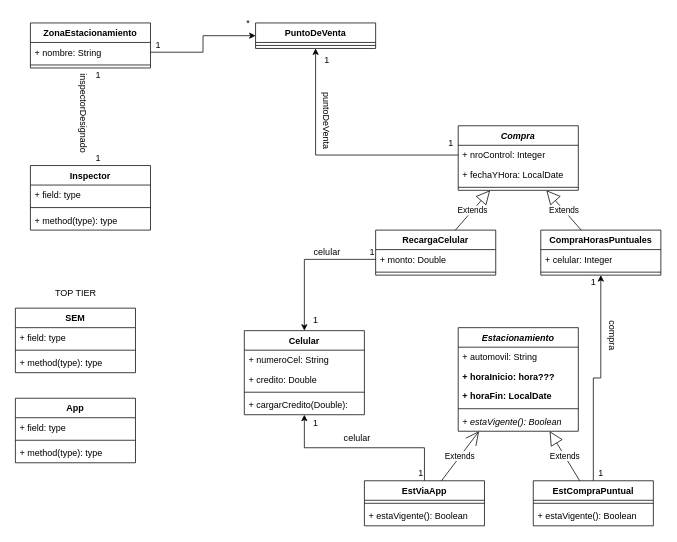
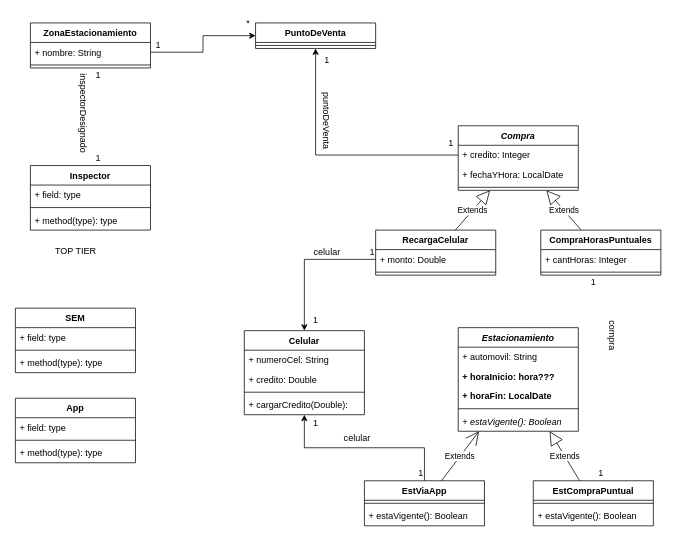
(510, 155) -> (503, 155)
(584, 260) -> (591, 260)
(75, 293) -> (75, 252)
(594, 378) -> none
